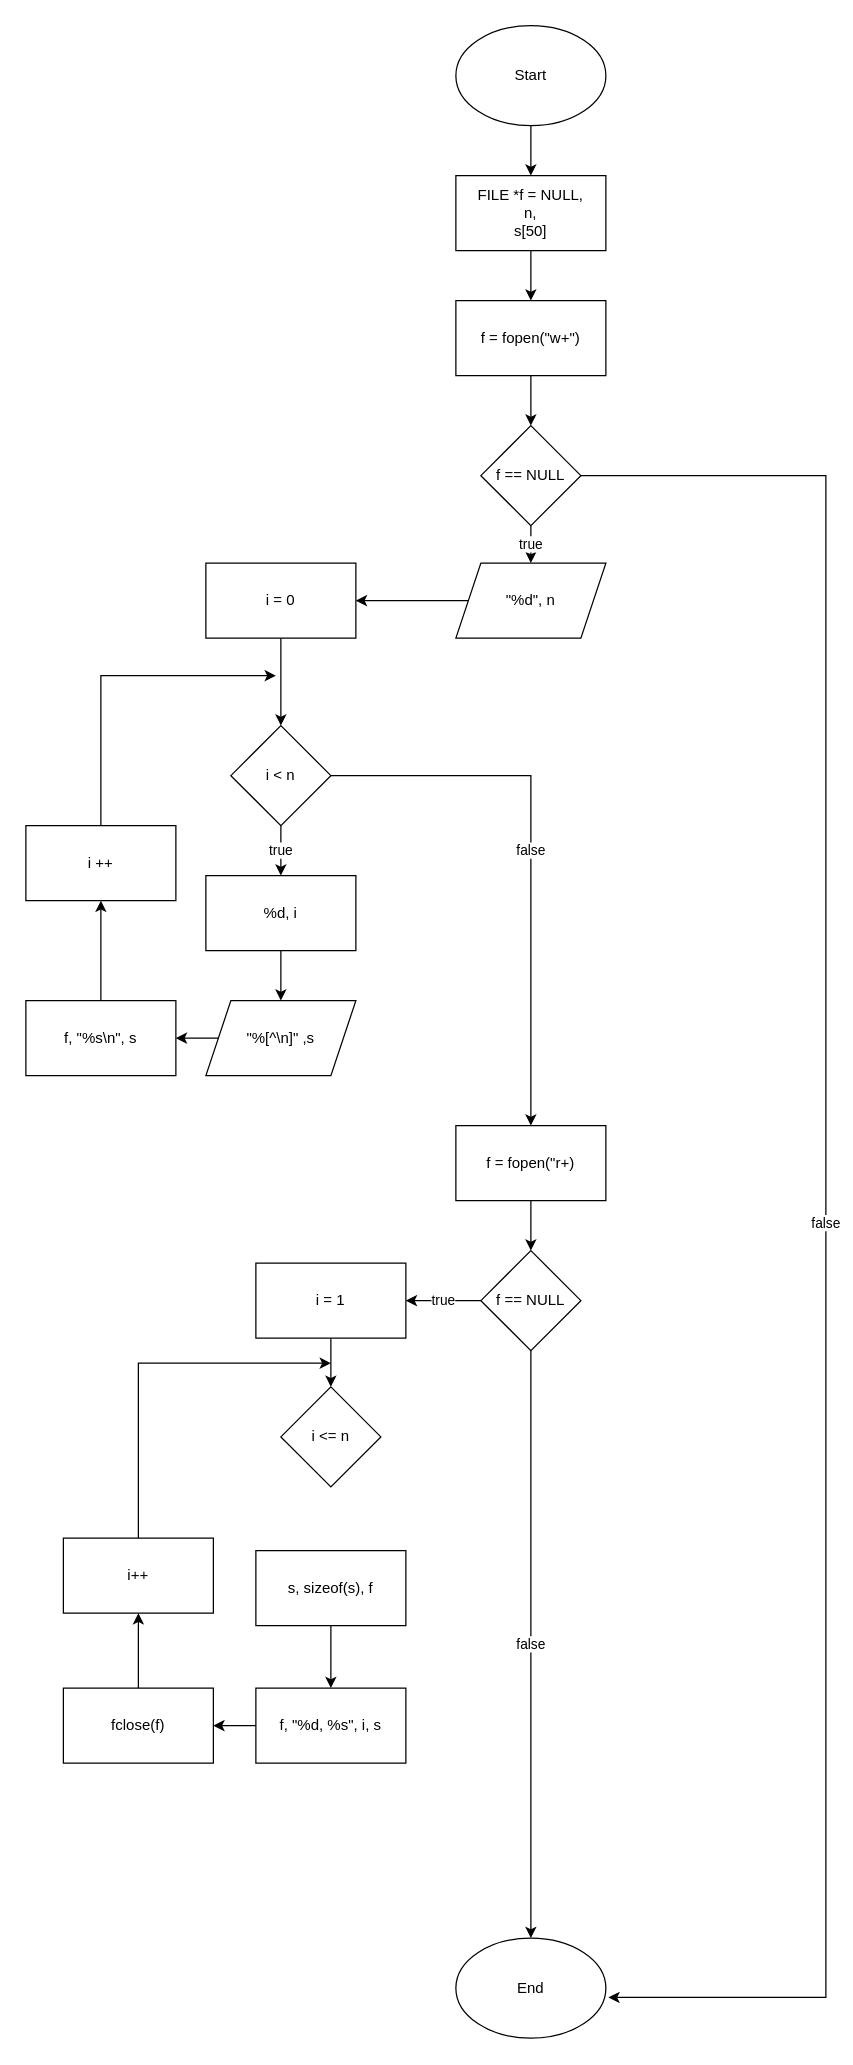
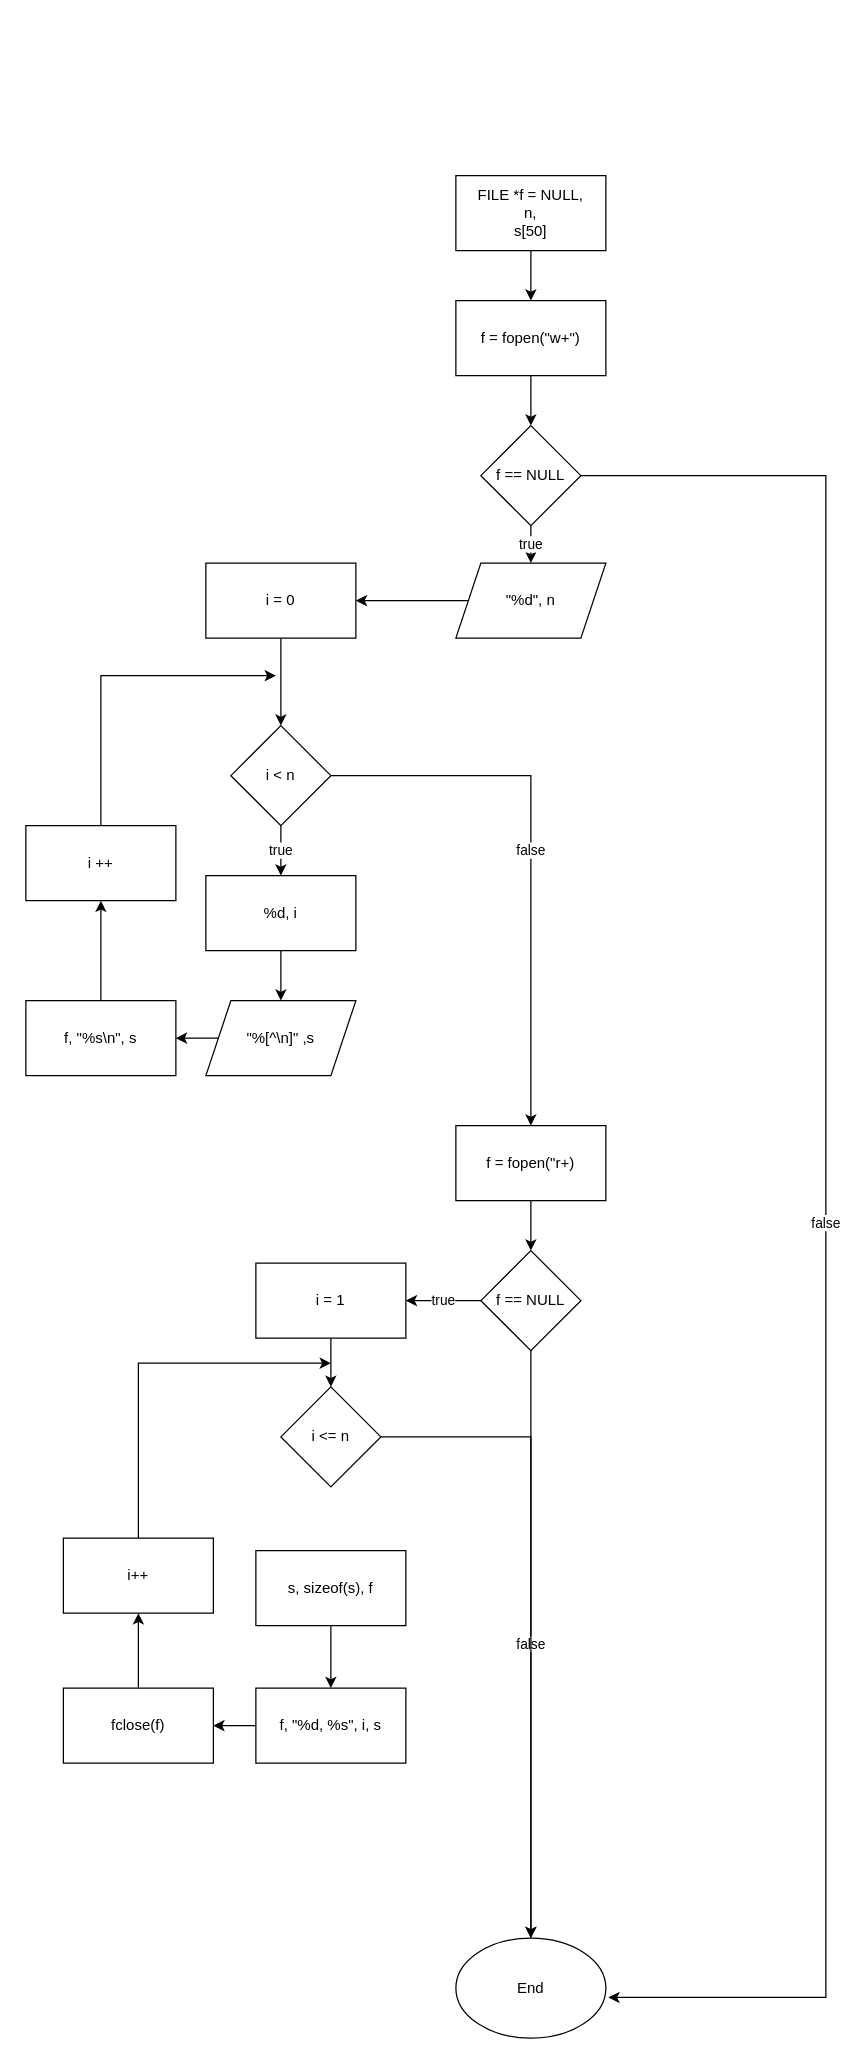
(531, 76) -> none
(531, 147) -> none
none -> (454, 1437)
